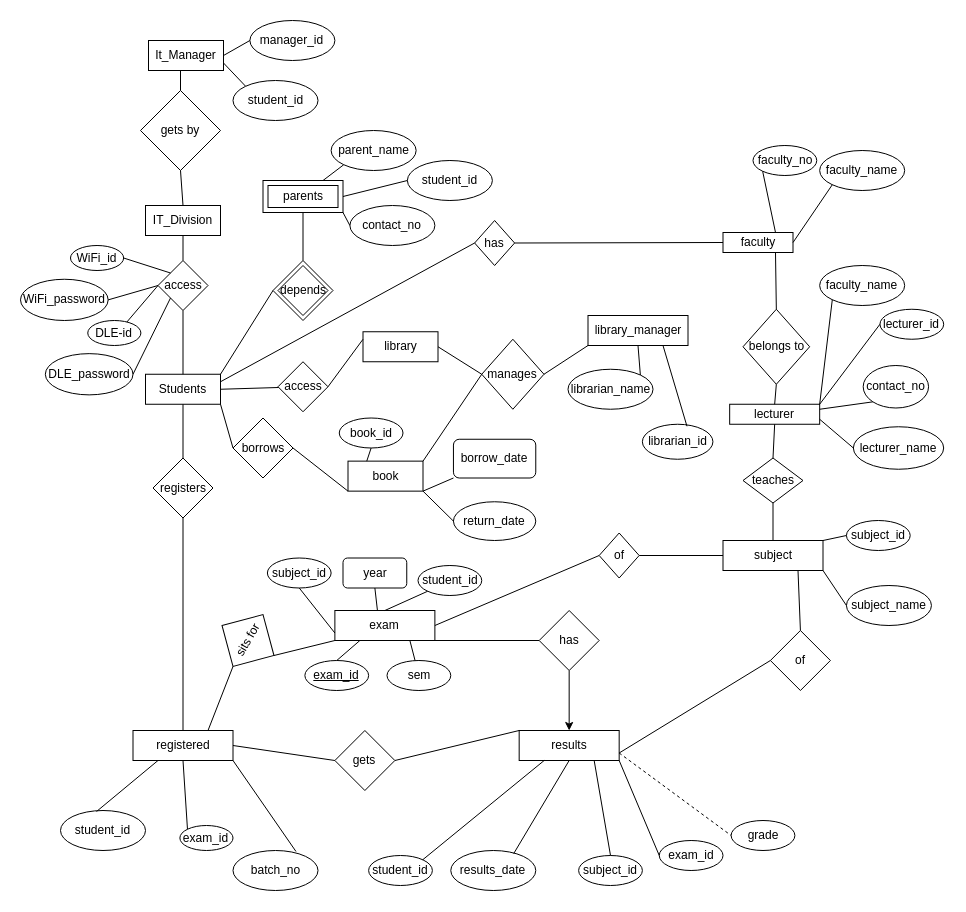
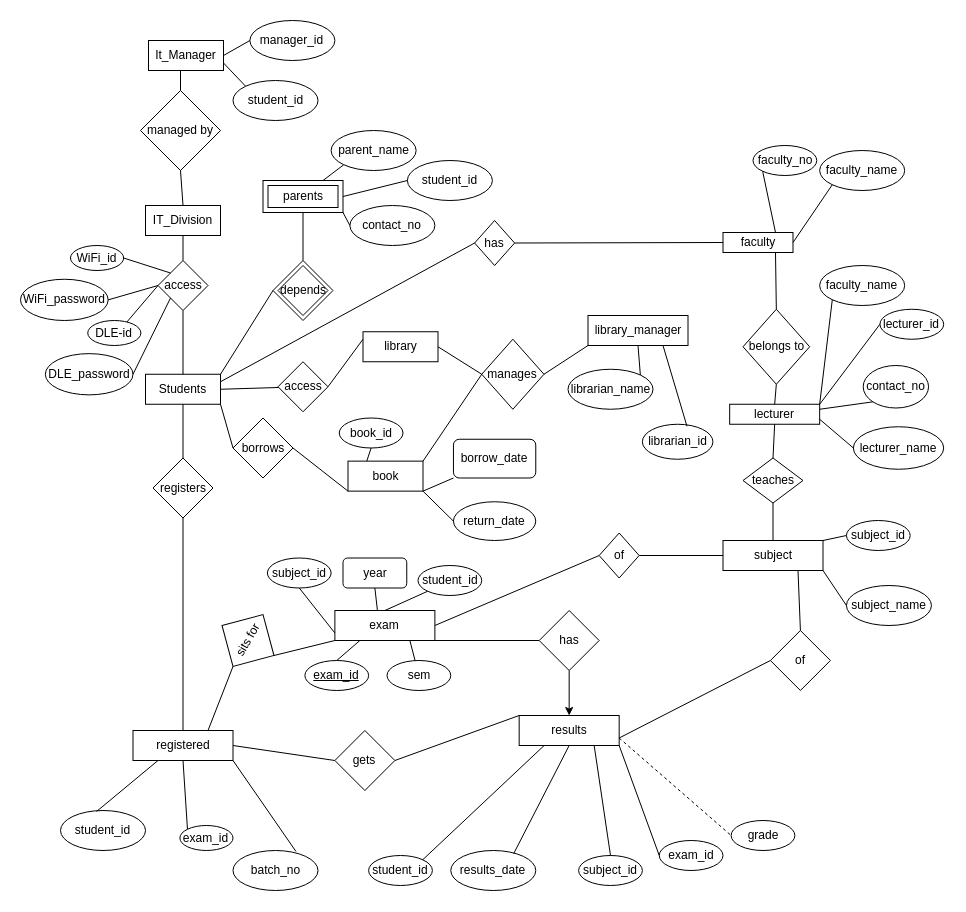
(181, 131) -> (181, 131)
(569, 746) -> (569, 731)
